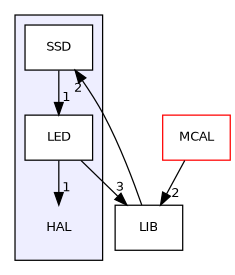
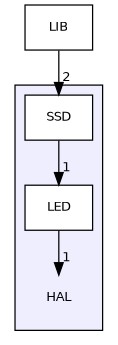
(196, 138) -> none
(95, 174) -> none
